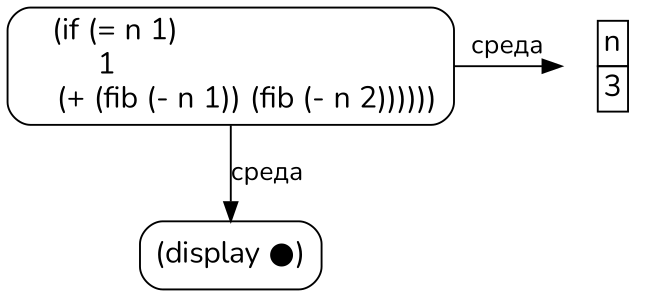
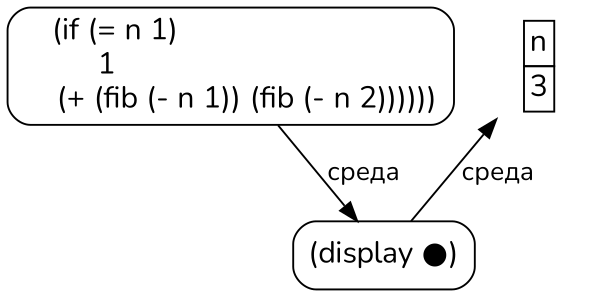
(498, 66) -> (447, 178)
